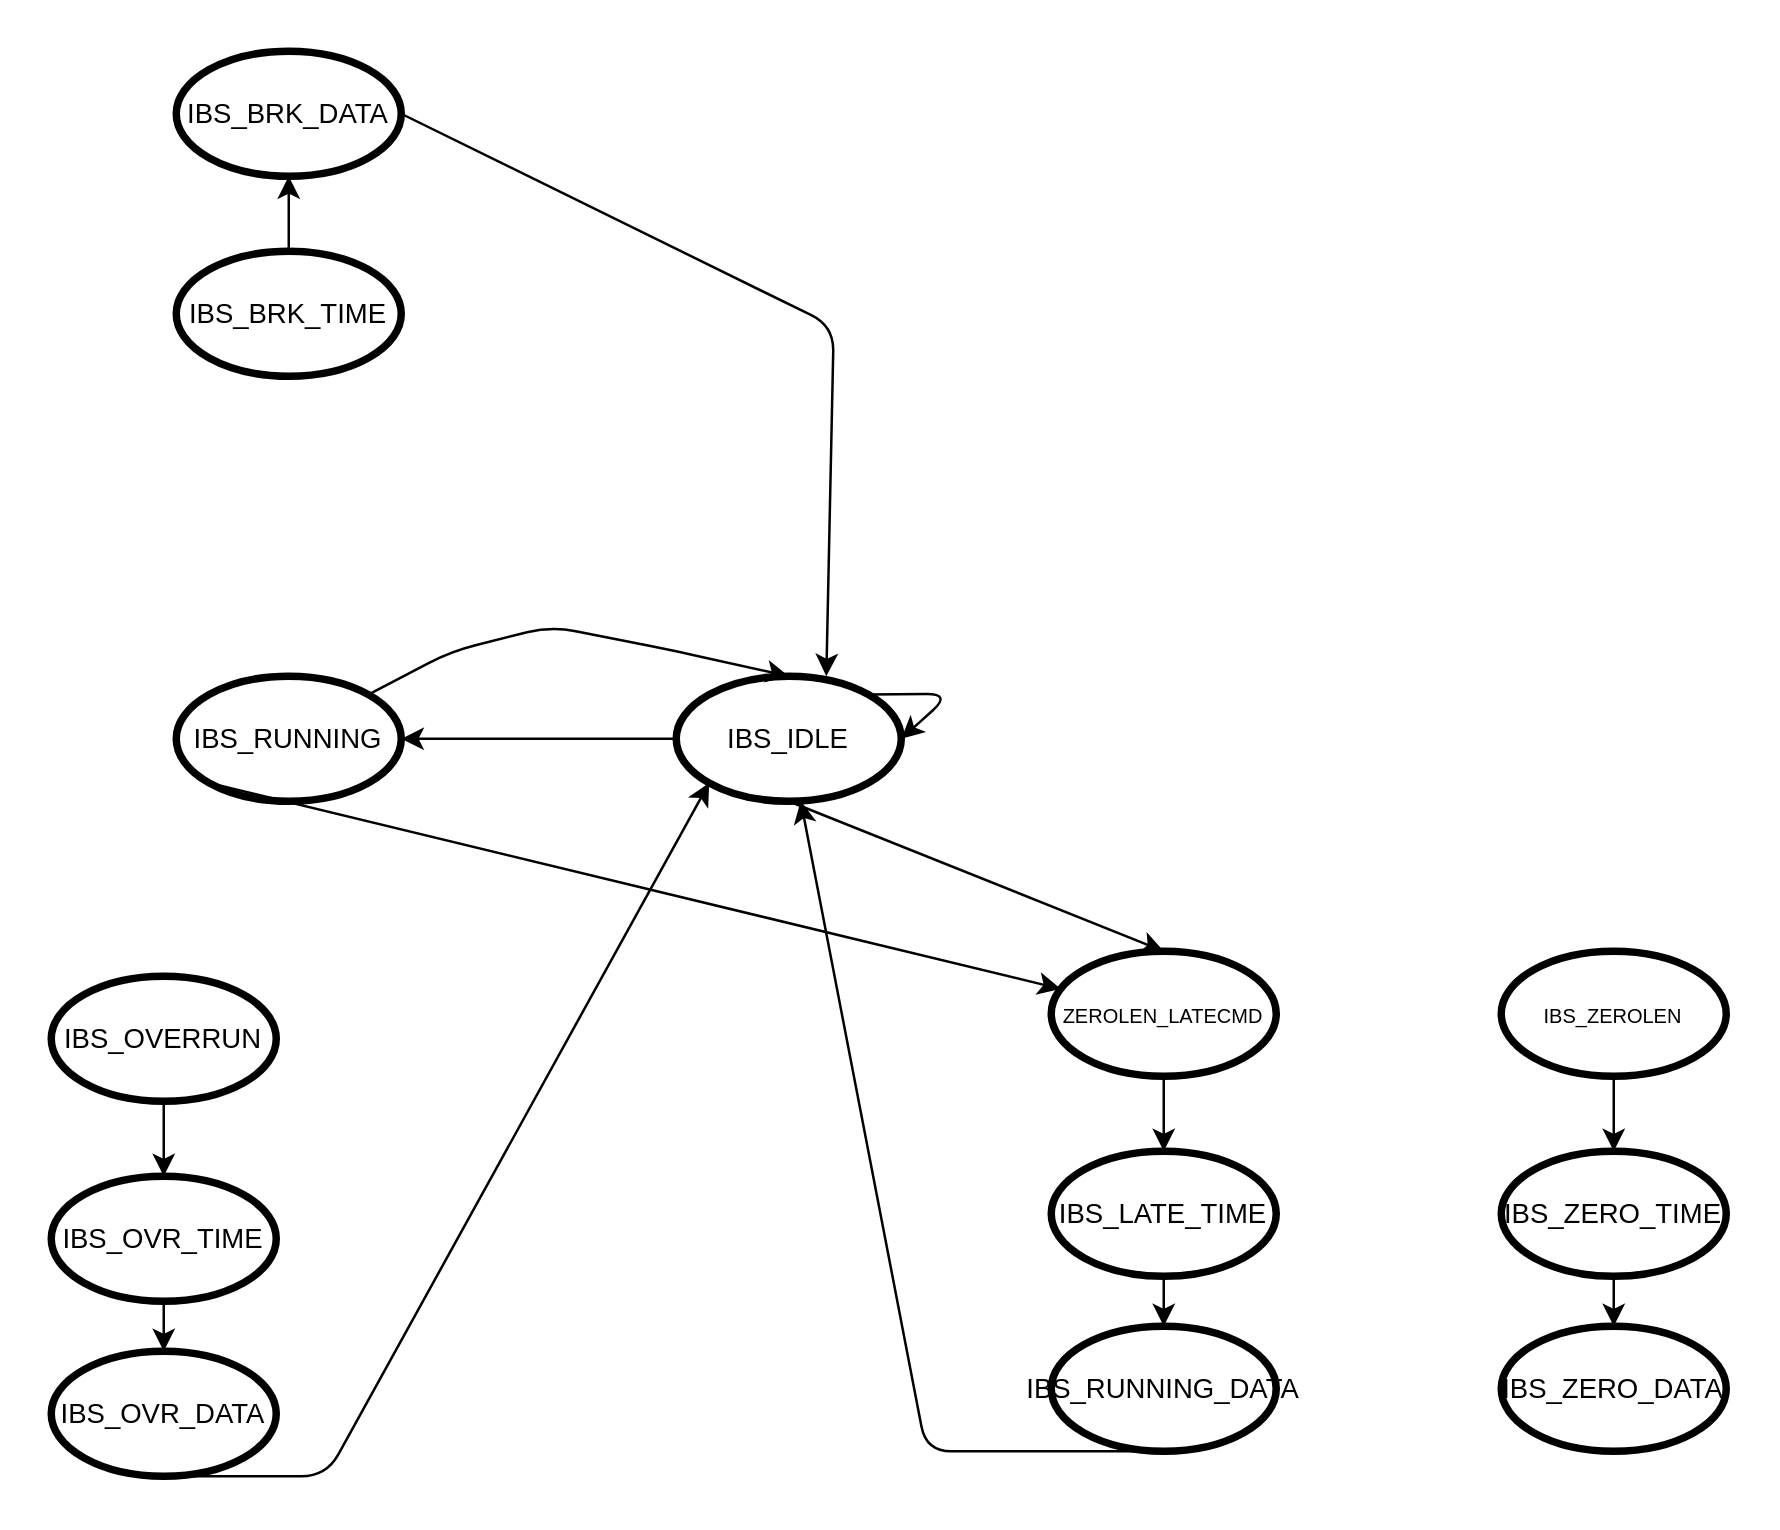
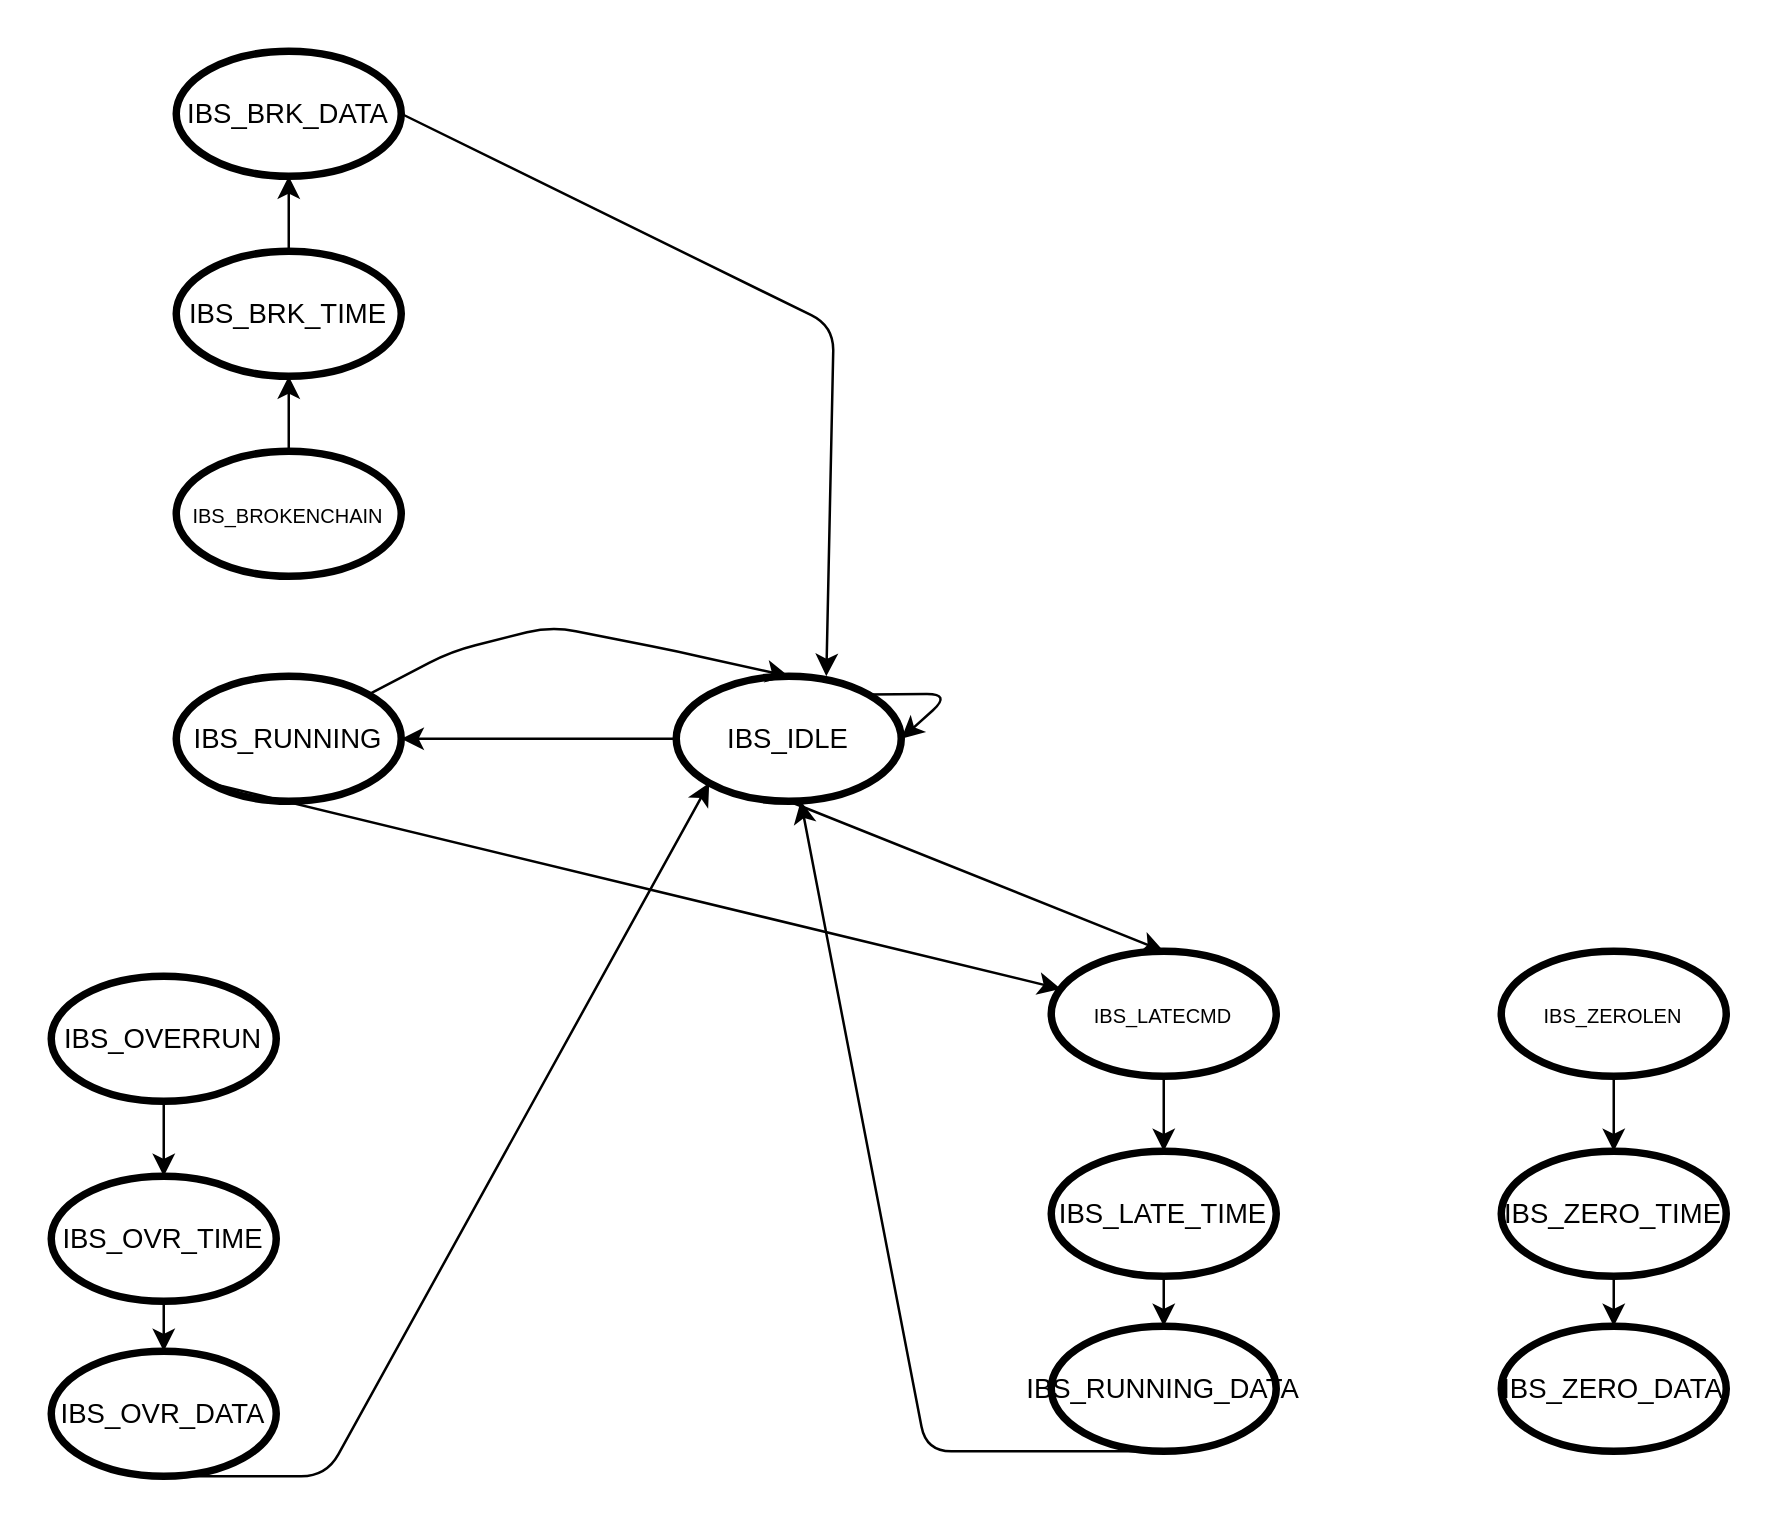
none -> (289, 422)
none -> (289, 514)
(1164, 1014) -> (1164, 1014)
